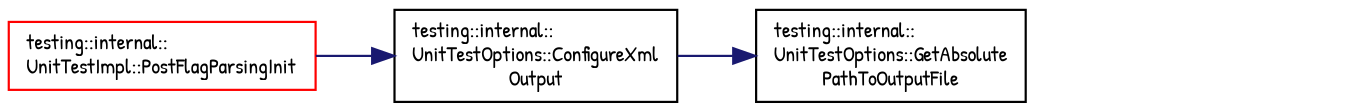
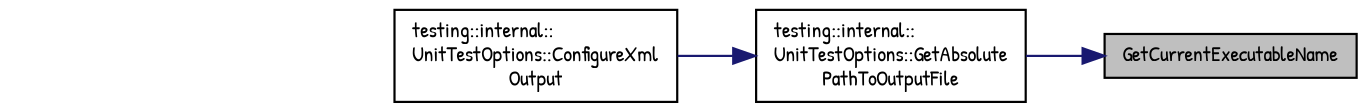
(162, 56) -> none
none -> (1231, 56)
